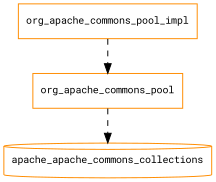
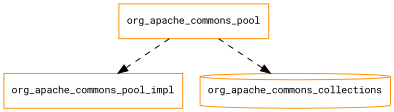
(108, 51) -> (148, 53)
(108, 160) -> (295, 91)
